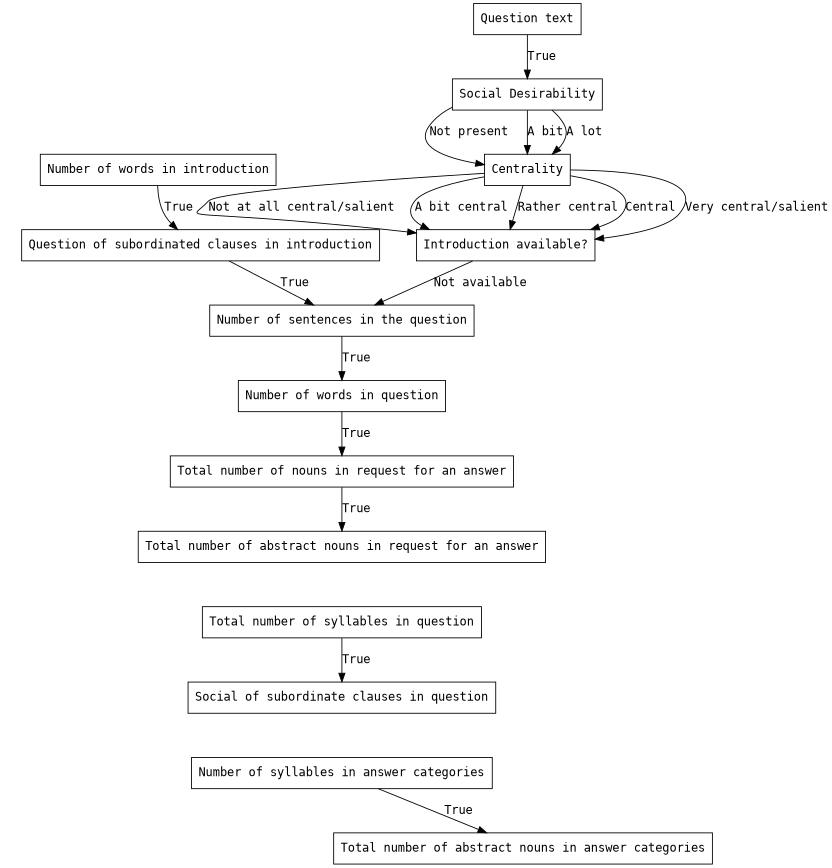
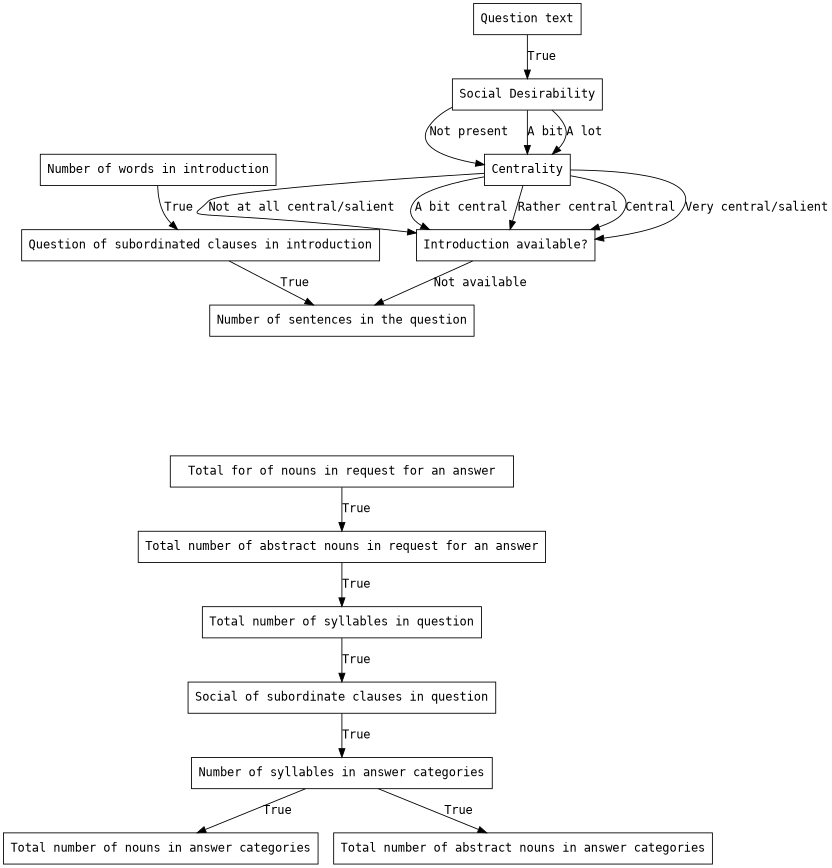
(342, 396) -> none
(342, 471) -> (342, 471)
none -> (342, 580)
none -> (342, 731)
none -> (161, 848)
